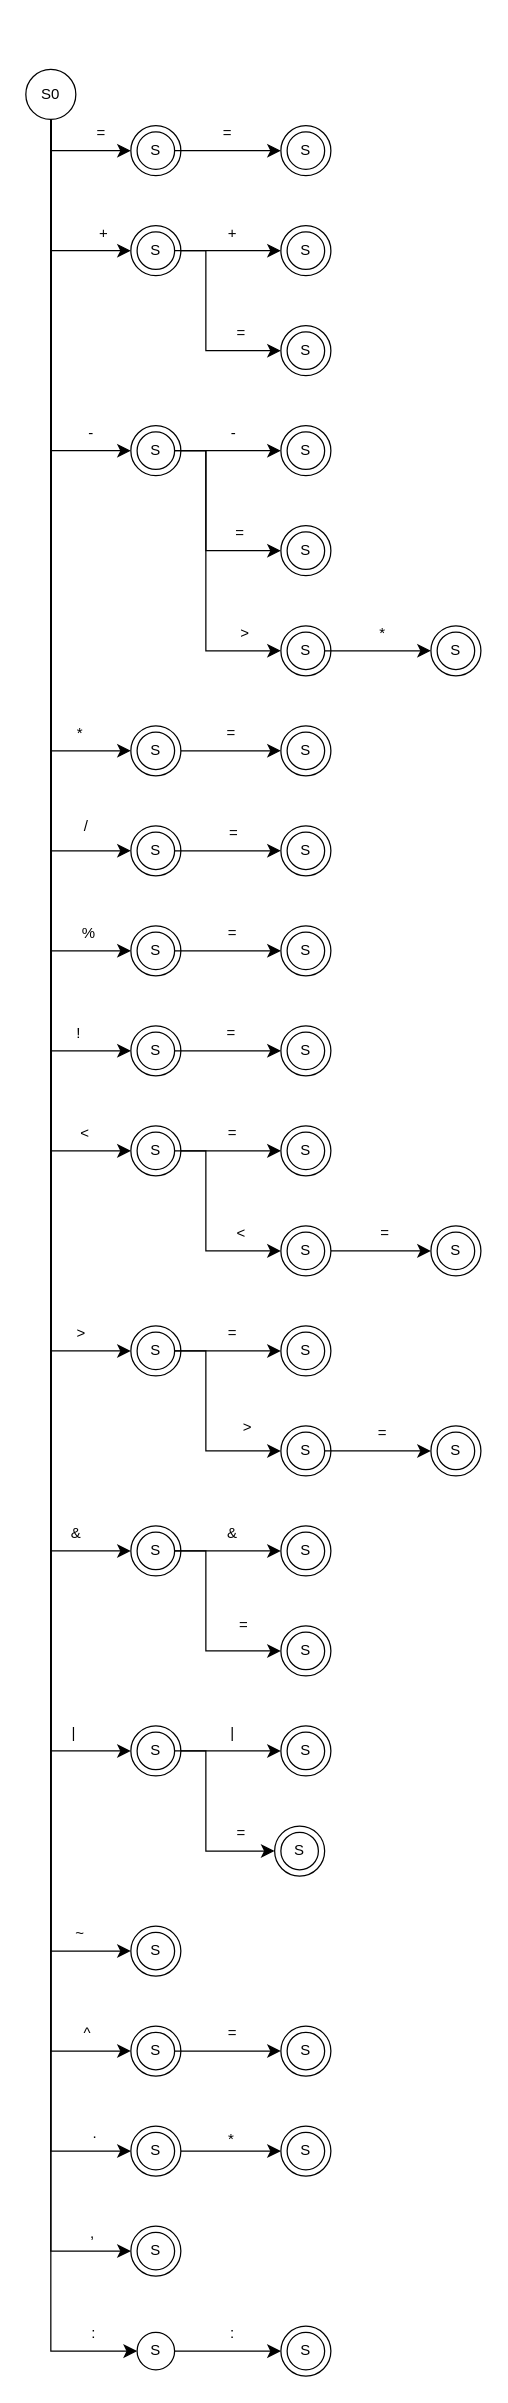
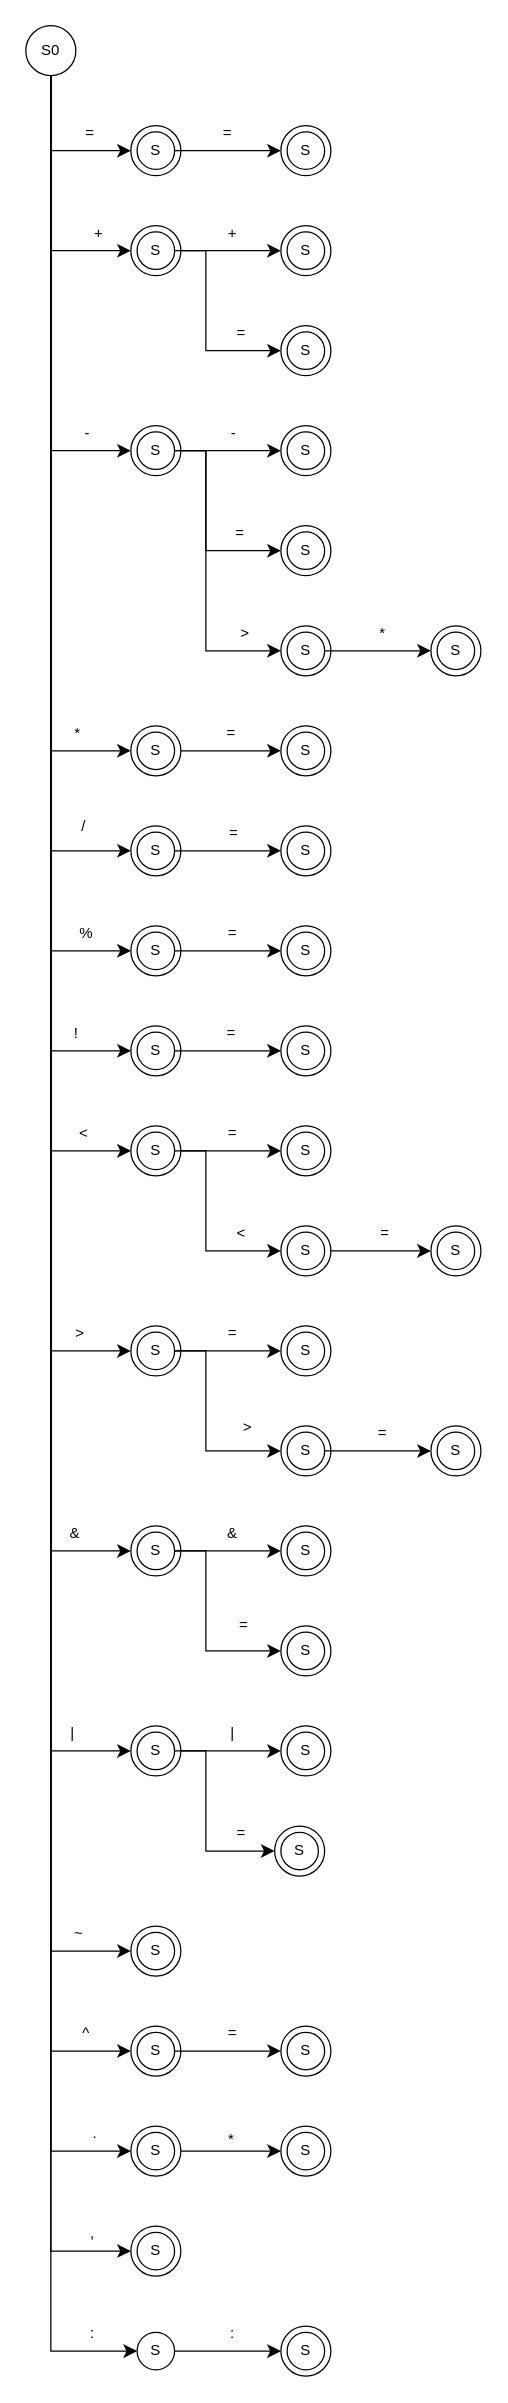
(51, 94) -> (51, 51)
